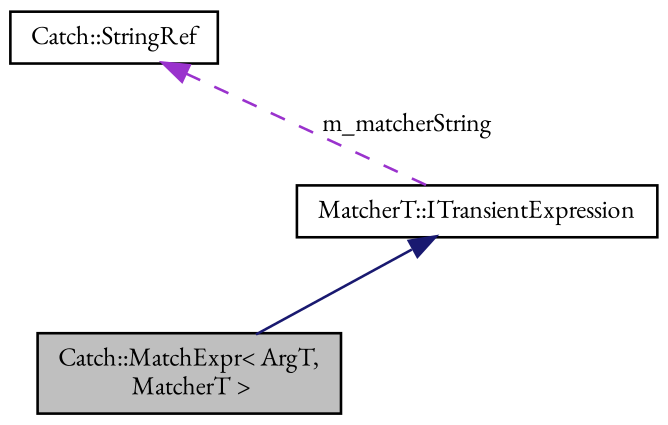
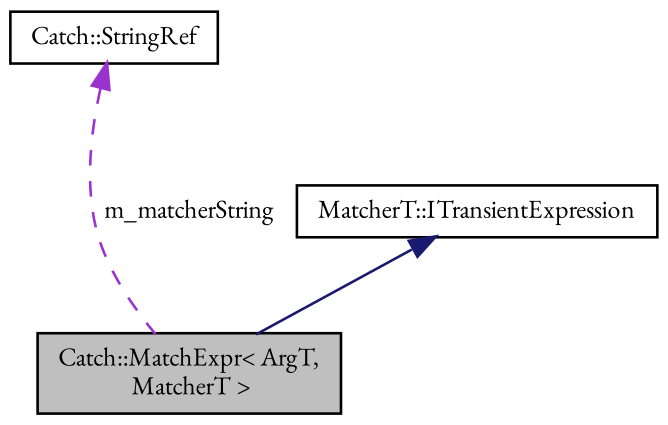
(307, 130) -> (94, 219)
